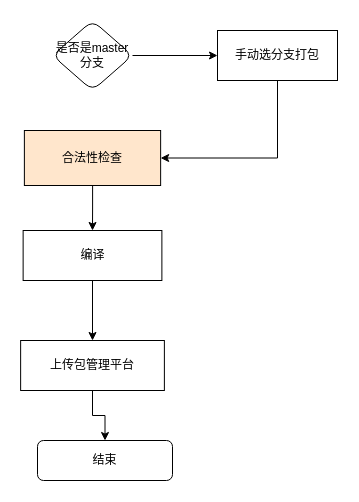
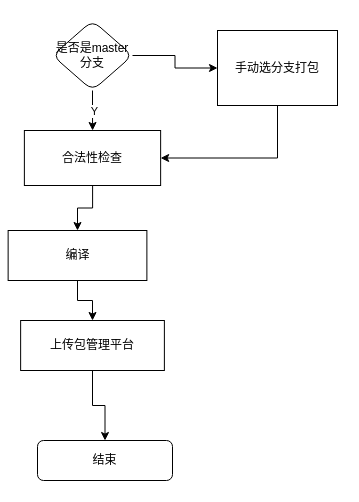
(278, 56) -> (278, 68)
none -> (93, 107)
(93, 158) -> (93, 158)
(93, 256) -> (78, 256)
(93, 366) -> (93, 346)
